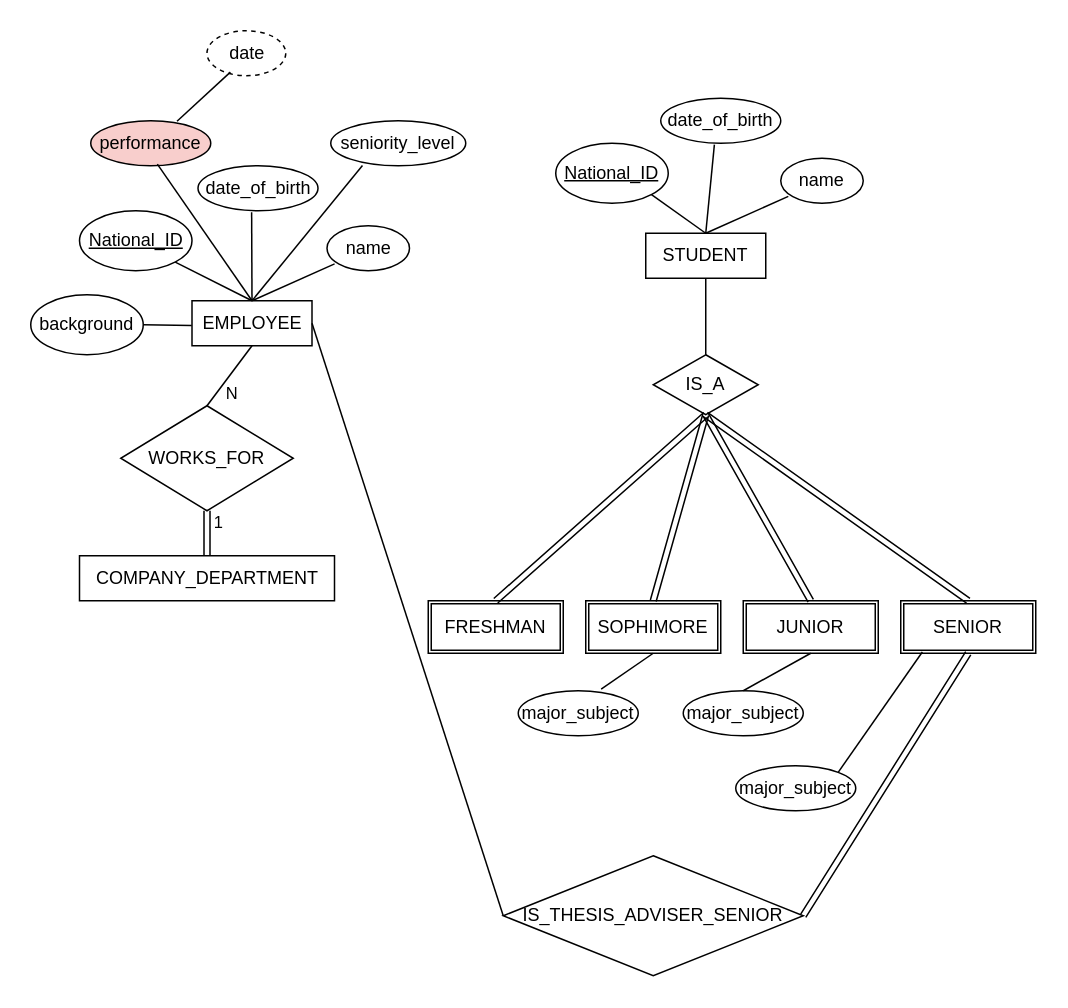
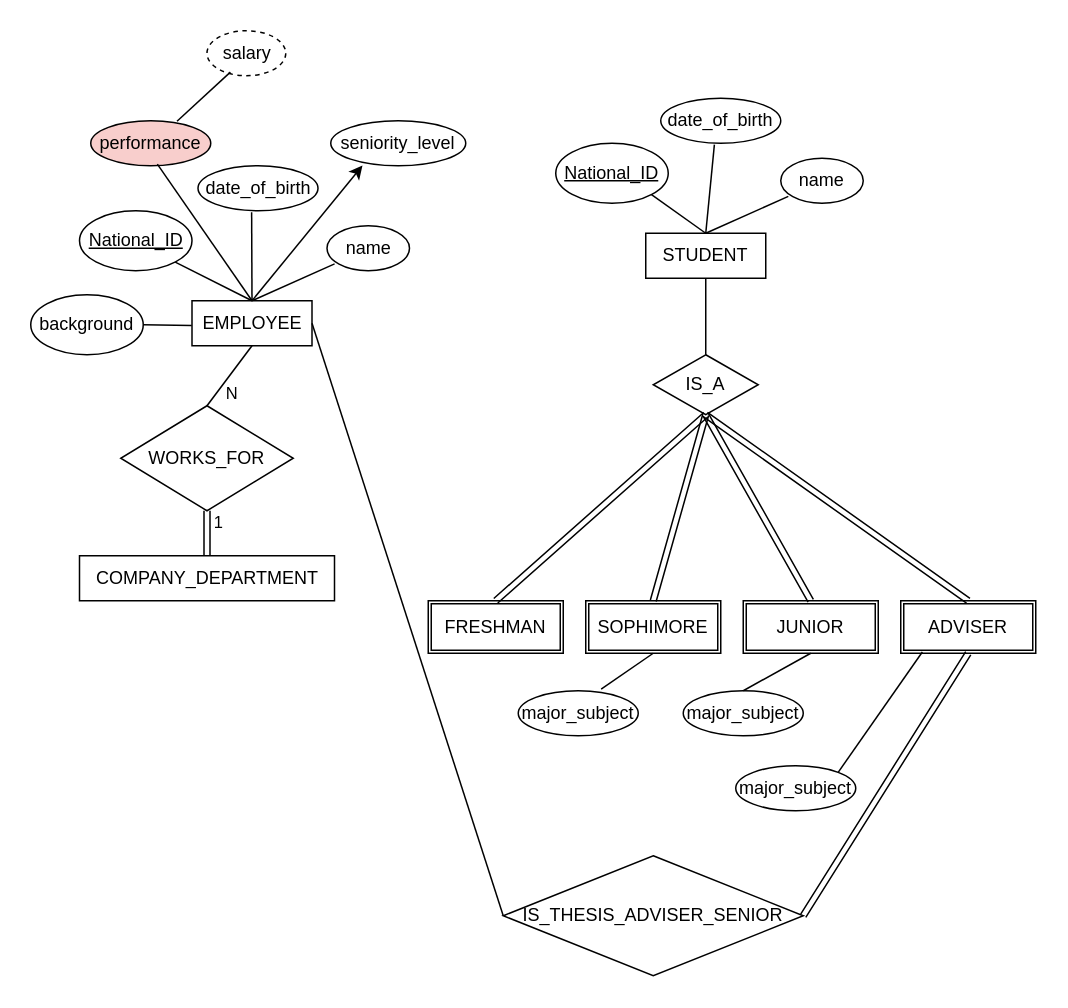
(248, 53) -> (248, 53)
(358, 171) -> (355, 174)
(968, 628) -> (968, 628)
